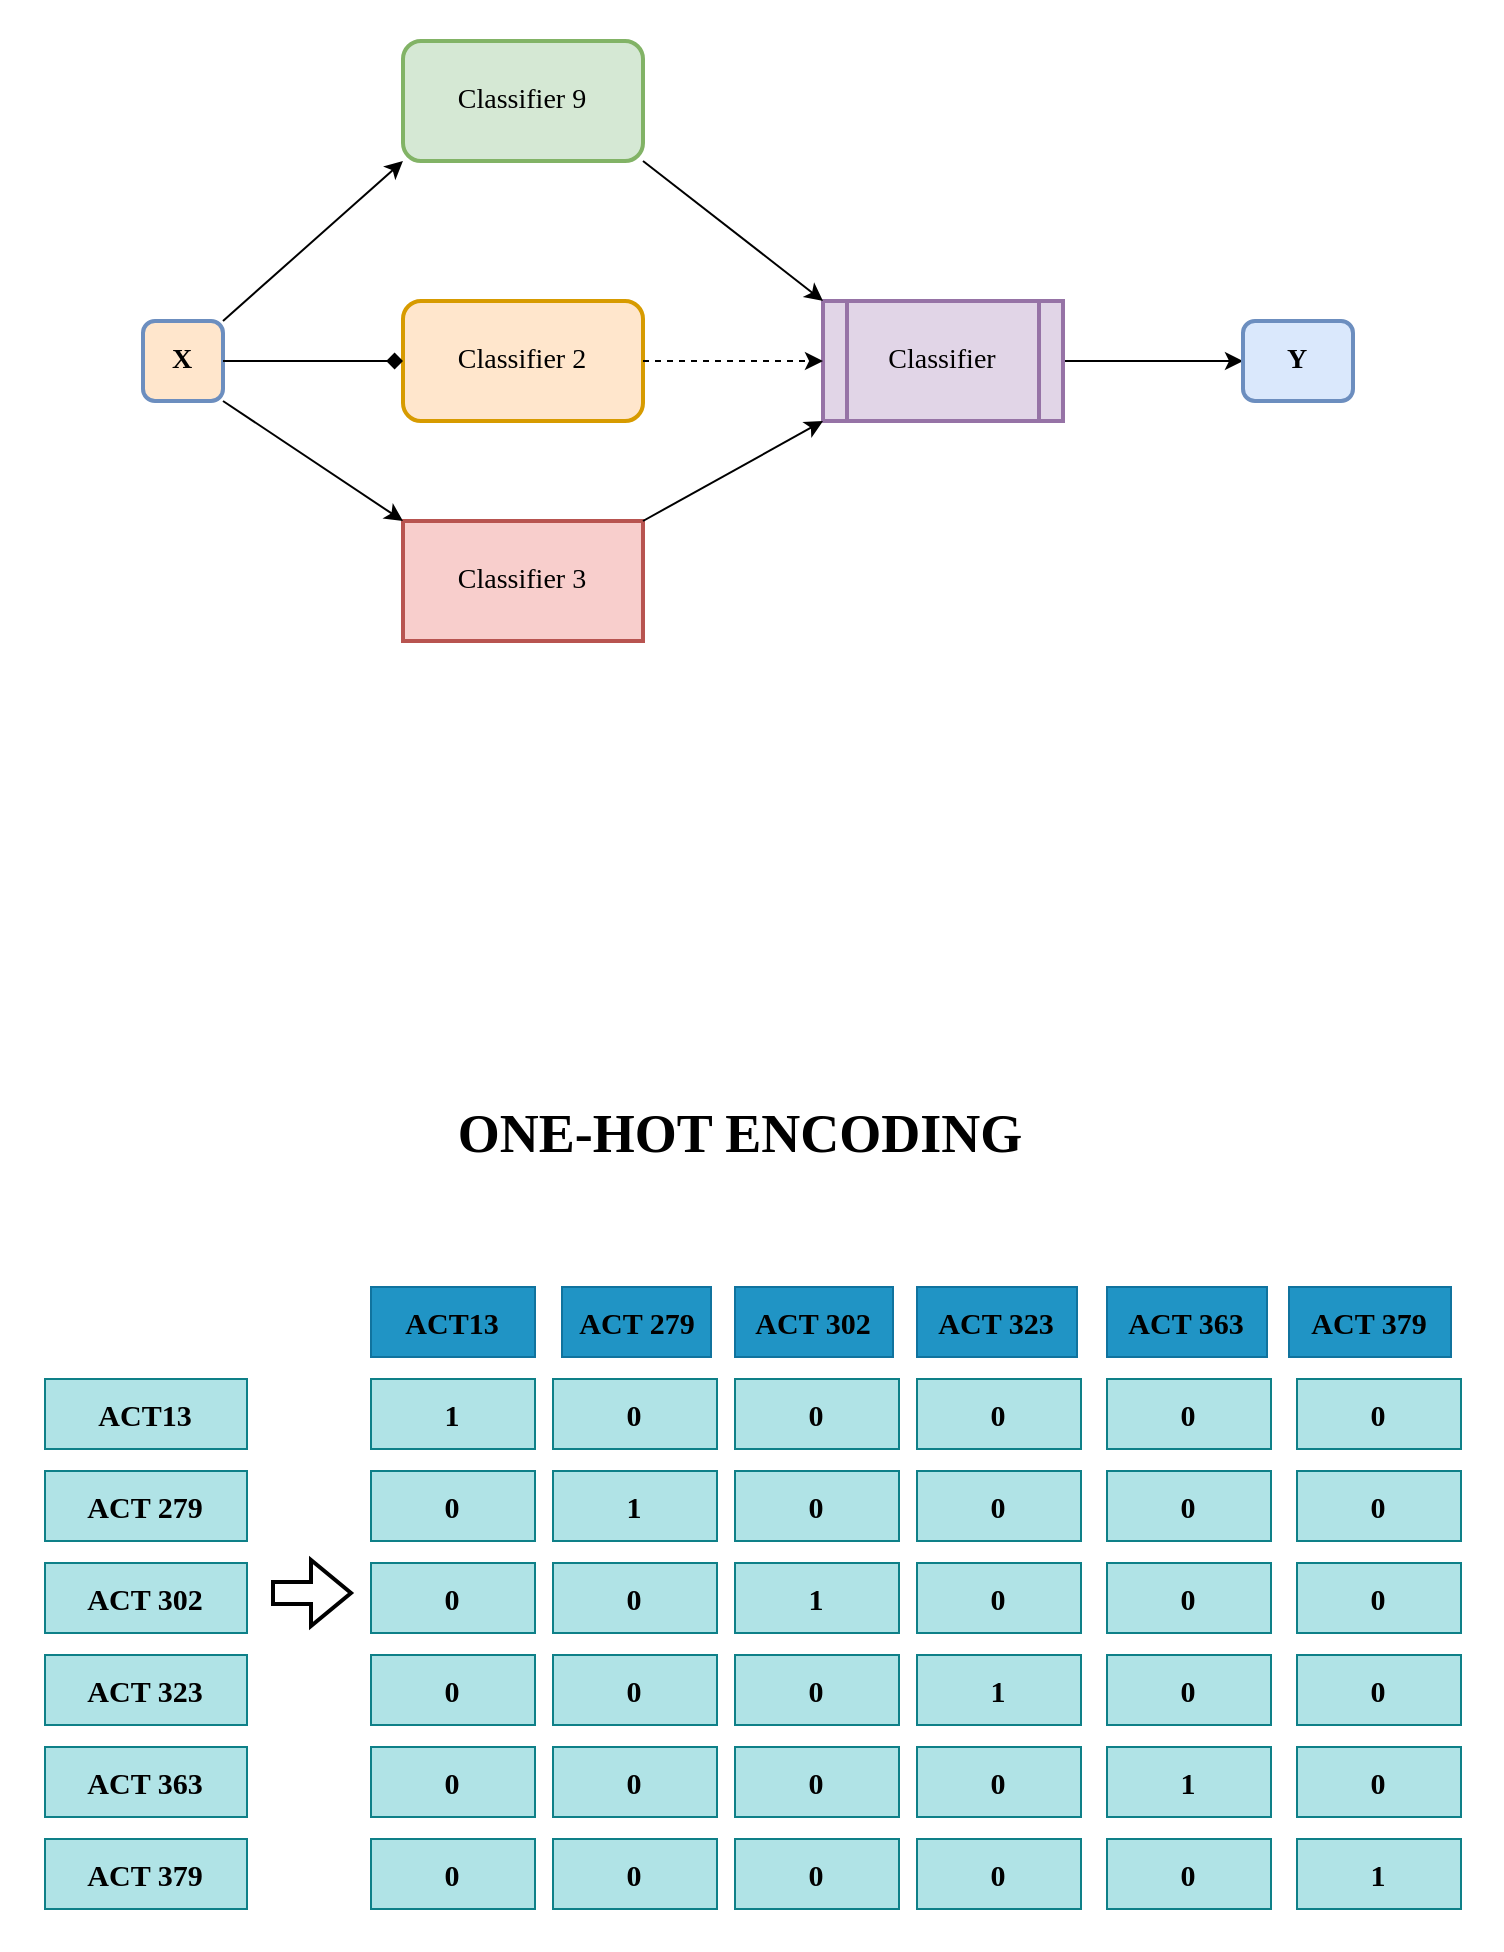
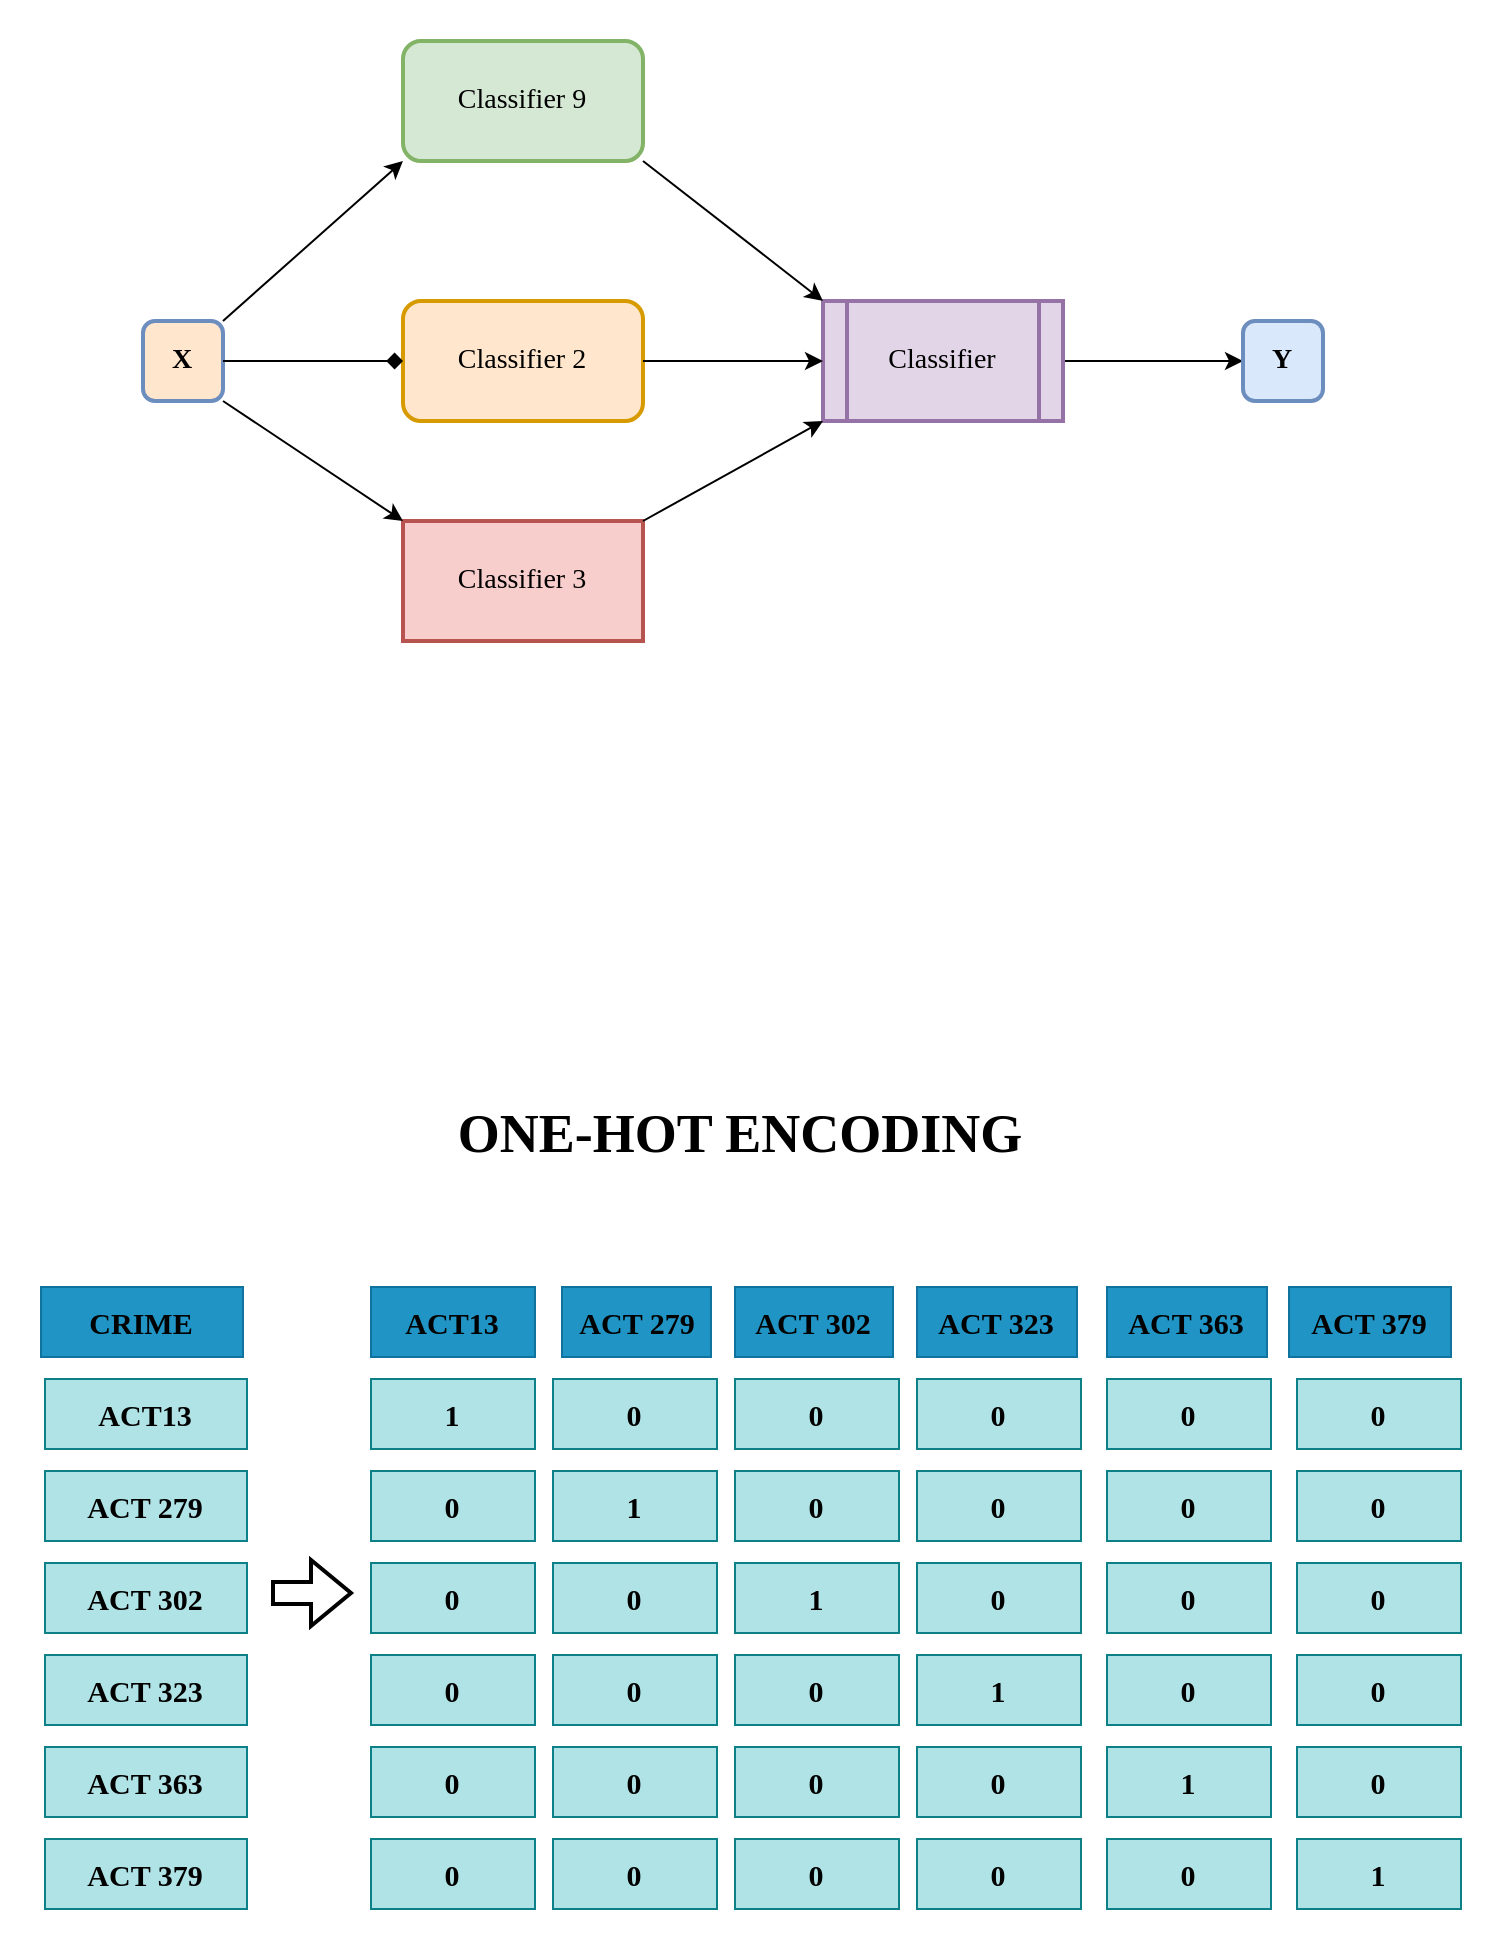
(728, 361) -> (728, 361)
(1298, 361) -> (1283, 361)
none -> (142, 1322)
